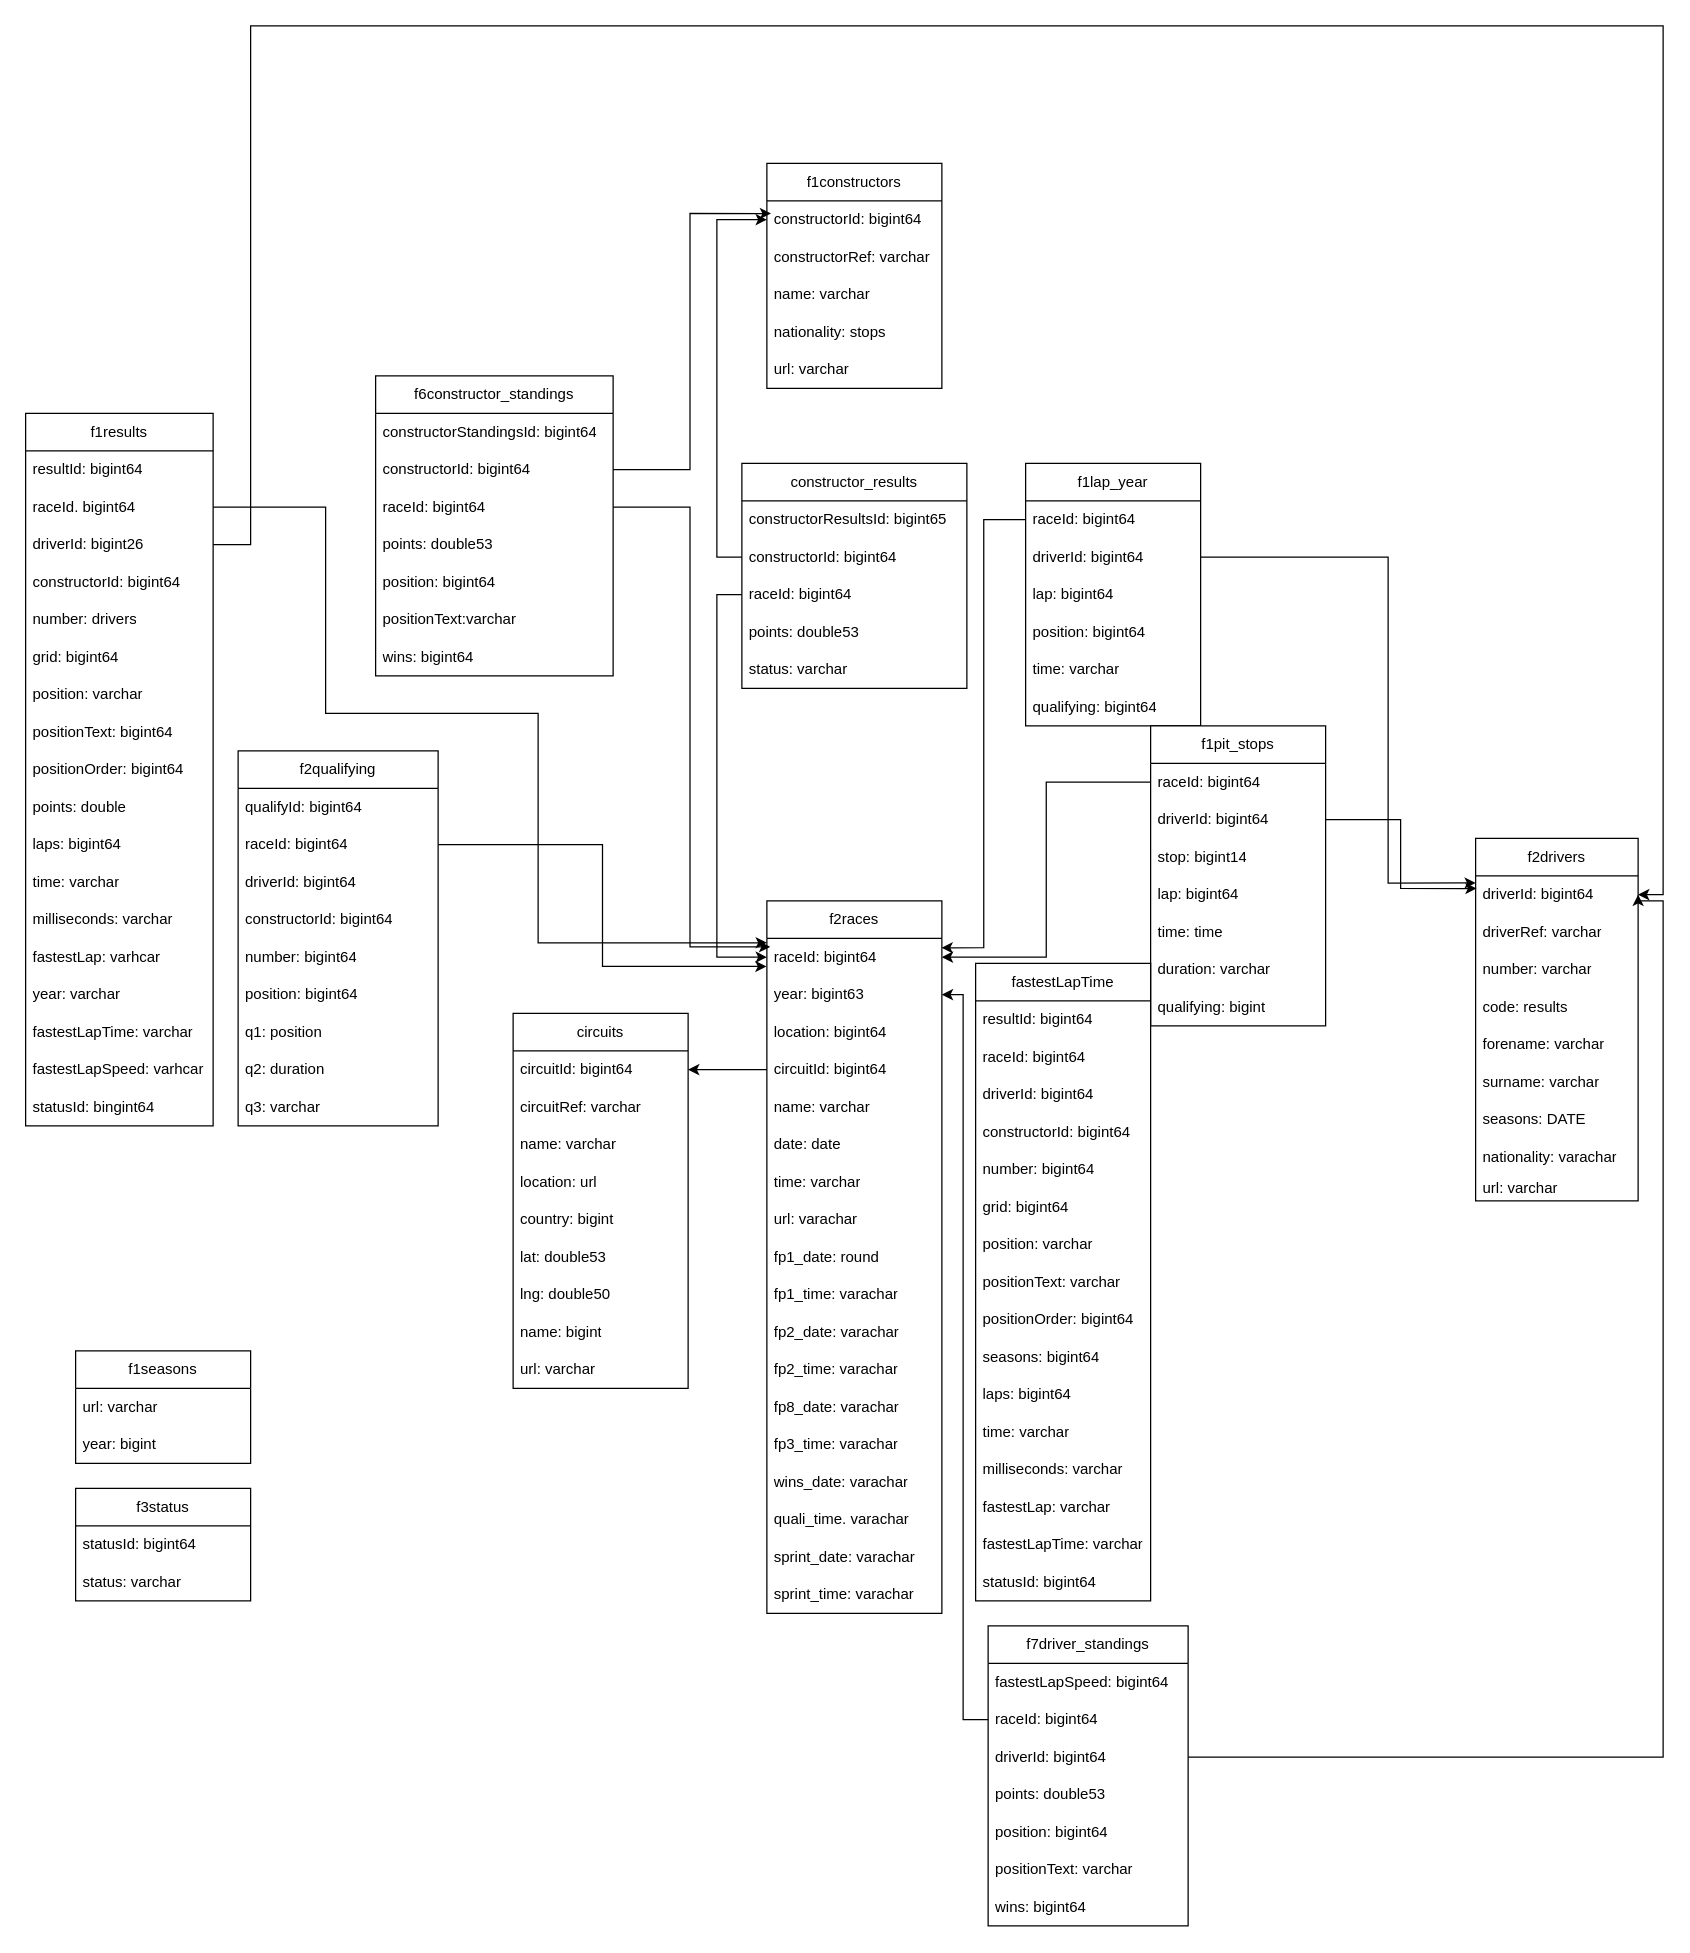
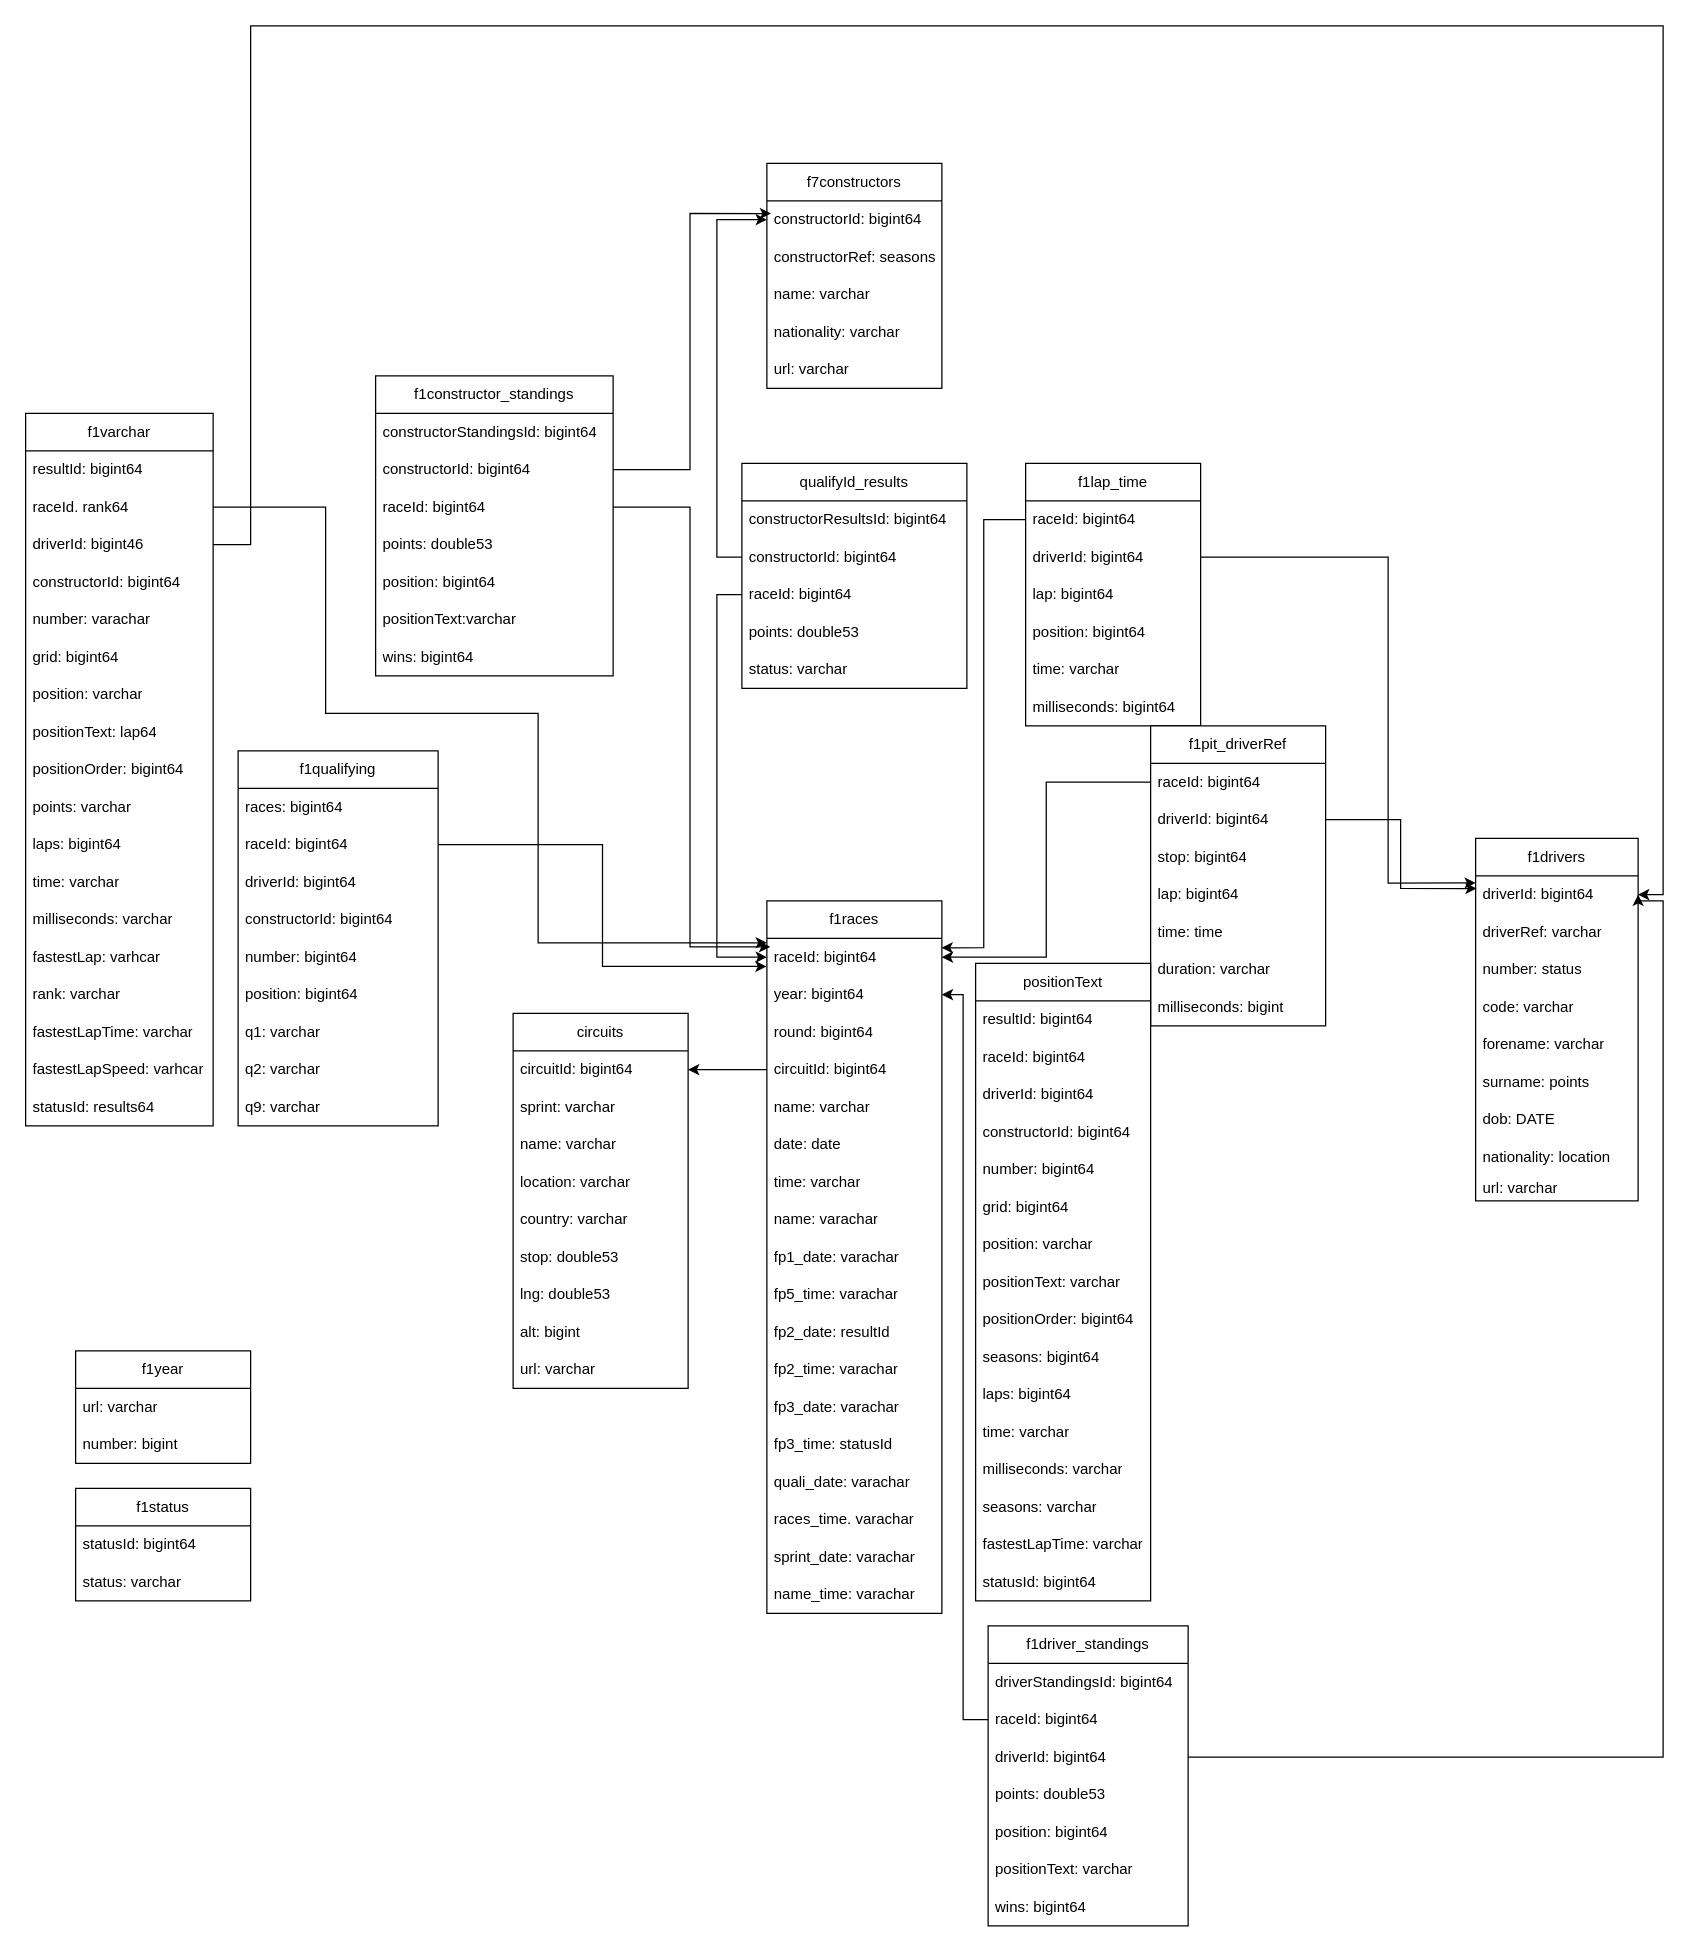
(854, 182) -> (854, 182)
(856, 257) -> (856, 257)
(840, 332) -> (849, 332)
(494, 394) -> (494, 394)
(119, 432) -> (119, 432)
(854, 482) -> (854, 482)
(1113, 482) -> (1113, 482)
(93, 507) -> (88, 507)
(856, 519) -> (856, 519)
(99, 544) -> (99, 544)
(90, 619) -> (96, 619)
(1103, 707) -> (1110, 707)
(114, 732) -> (103, 732)
(1238, 744) -> (1238, 744)
(338, 769) -> (338, 769)
(84, 807) -> (90, 807)
(314, 807) -> (301, 807)
(1209, 857) -> (1209, 857)
(1557, 857) -> (1557, 857)
(854, 919) -> (854, 919)
(1542, 969) -> (1538, 969)
(1063, 982) -> (1063, 982)
(84, 994) -> (84, 994)
(825, 994) -> (825, 994)
(1220, 1007) -> (1227, 1007)
(1532, 1007) -> (1534, 1007)
(288, 1032) -> (288, 1032)
(838, 1032) -> (830, 1032)
(290, 1069) -> (288, 1069)
(1546, 1082) -> (1540, 1082)
(105, 1107) -> (107, 1107)
(288, 1107) -> (288, 1107)
(593, 1107) -> (578, 1107)
(1534, 1119) -> (1517, 1119)
(1558, 1157) -> (1558, 1157)
(565, 1182) -> (584, 1182)
(576, 1219) -> (584, 1219)
(823, 1219) -> (829, 1219)
(567, 1257) -> (574, 1257)
(833, 1257) -> (846, 1257)
(567, 1294) -> (567, 1294)
(844, 1294) -> (844, 1294)
(563, 1332) -> (557, 1332)
(846, 1332) -> (844, 1332)
(163, 1369) -> (163, 1369)
(846, 1407) -> (846, 1407)
(126, 1444) -> (134, 1444)
(844, 1444) -> (844, 1444)
(848, 1482) -> (851, 1482)
(163, 1507) -> (163, 1507)
(1059, 1507) -> (1046, 1507)
(849, 1519) -> (853, 1519)
(855, 1594) -> (848, 1594)
(1088, 1644) -> (1088, 1644)
(1089, 1682) -> (1089, 1682)
